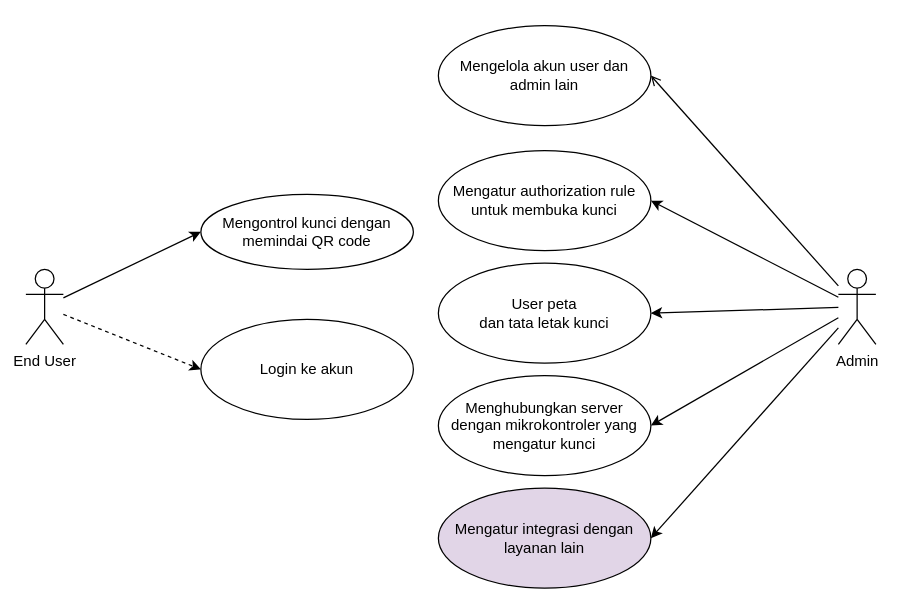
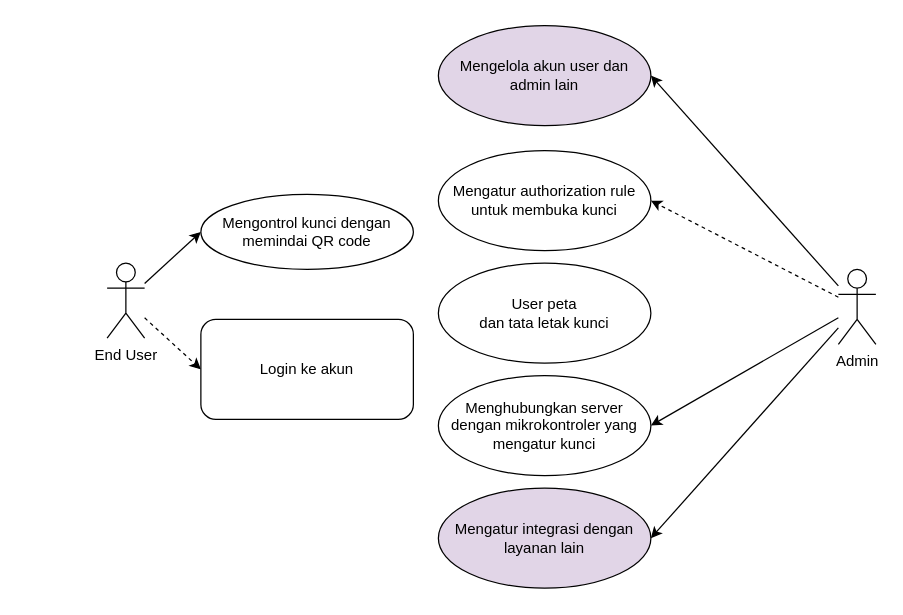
(544, 76) -> (544, 76)
(655, 81) -> (657, 82)
(747, 250) -> (747, 250)
(44, 307) -> (126, 301)
(749, 310) -> none
(307, 369) -> (307, 369)
